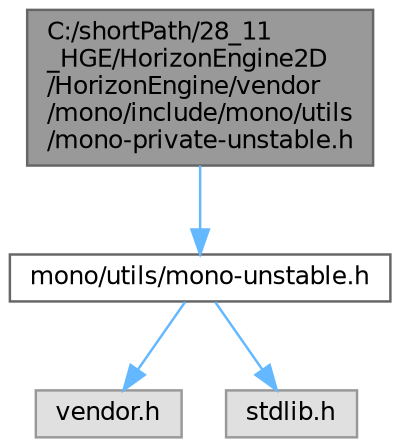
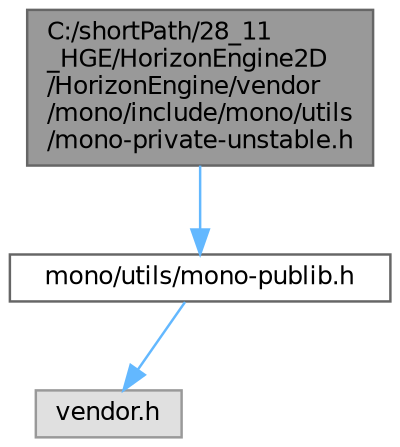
(200, 278) -> (200, 278)
(292, 414) -> none
